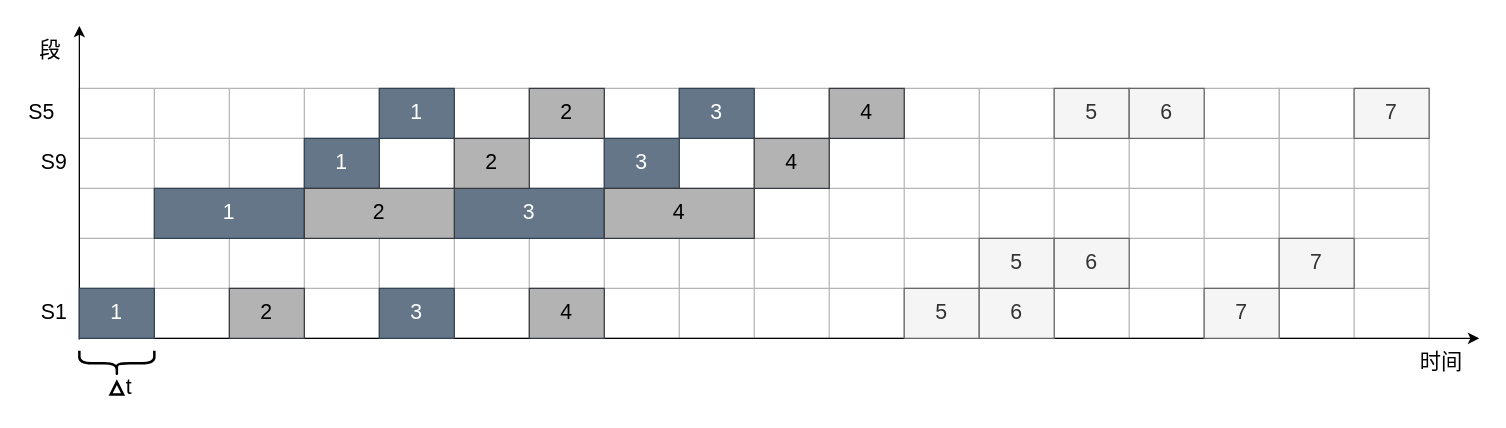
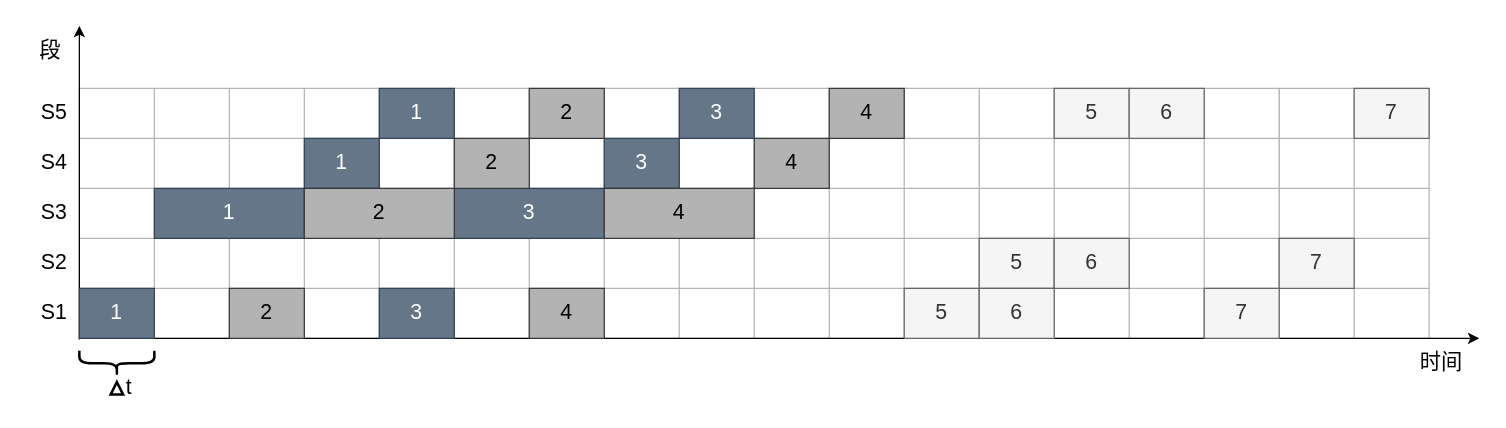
(42, 113) -> (54, 113)
(54, 163) -> (54, 163)
none -> (54, 213)
none -> (54, 263)
